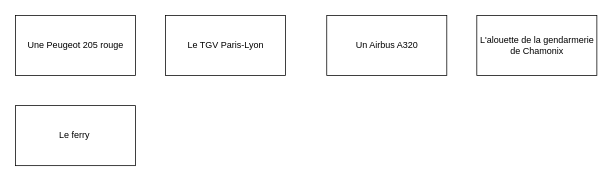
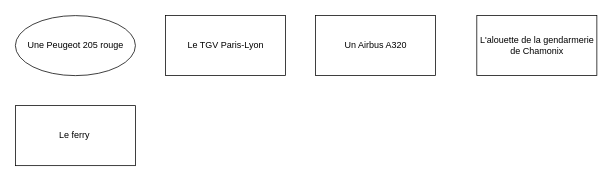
(75, 45) -> (75, 45)
(387, 45) -> (375, 45)
